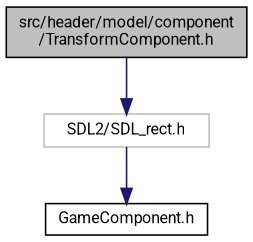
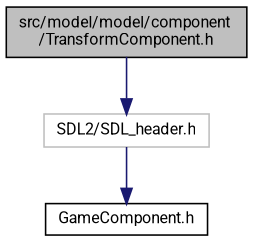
(127, 32) -> (127, 32)
(127, 130) -> (127, 130)
